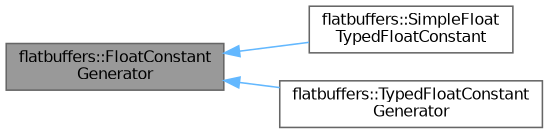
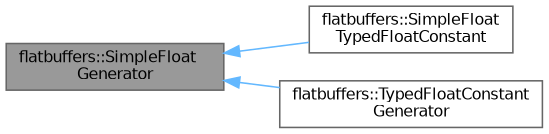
(115, 67) -> (115, 67)
